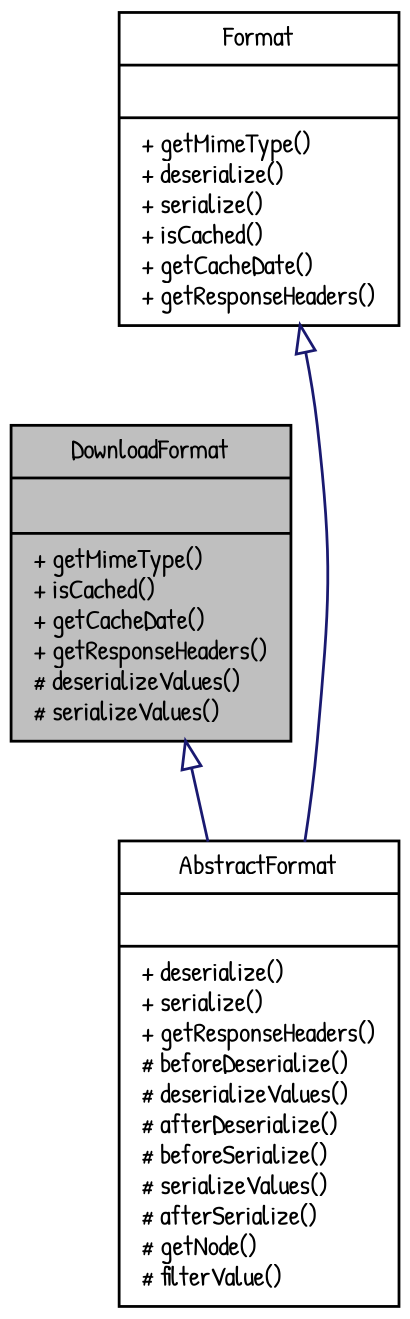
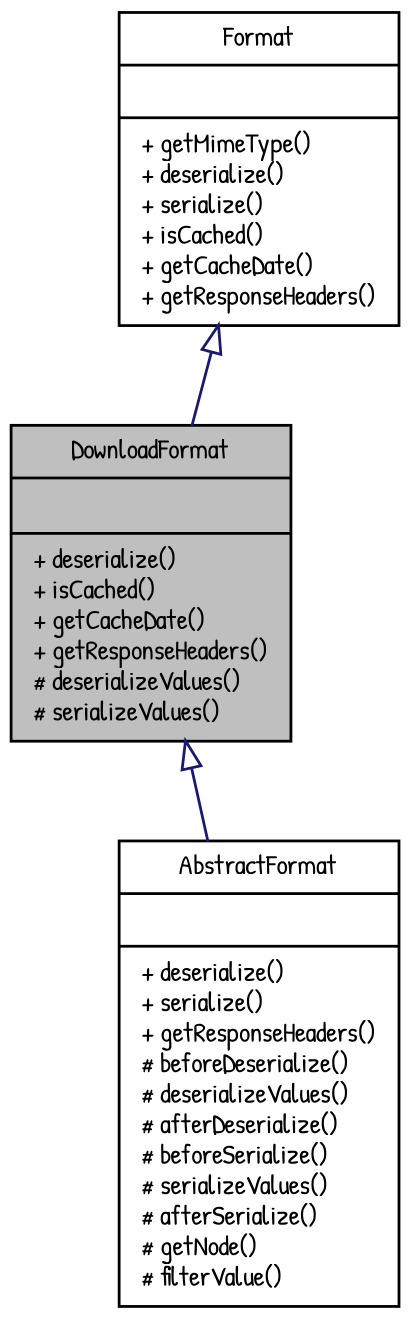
(119, 560) -> (105, 560)
(327, 597) -> (202, 389)
